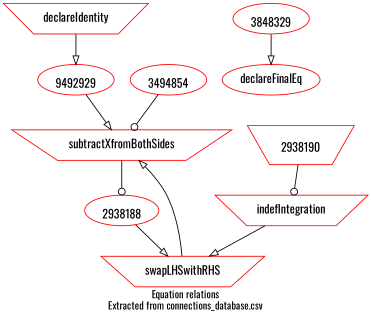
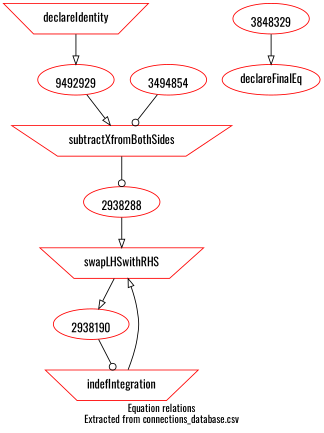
(301, 145) -> (91, 324)
(172, 208) -> (108, 290)
(122, 210) -> (122, 202)
